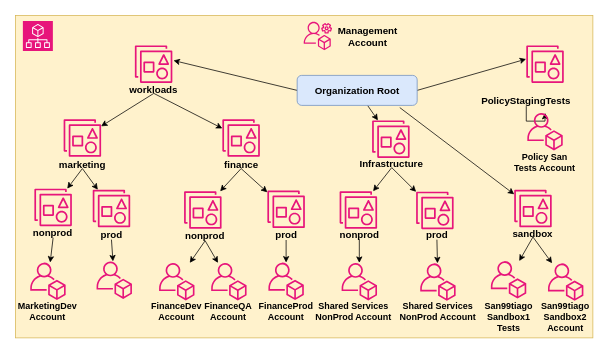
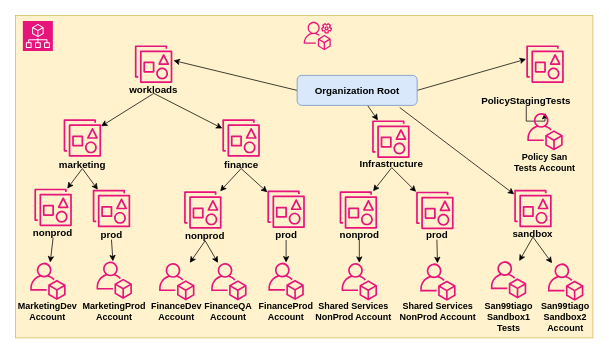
(368, 36) -> none
none -> (114, 311)
